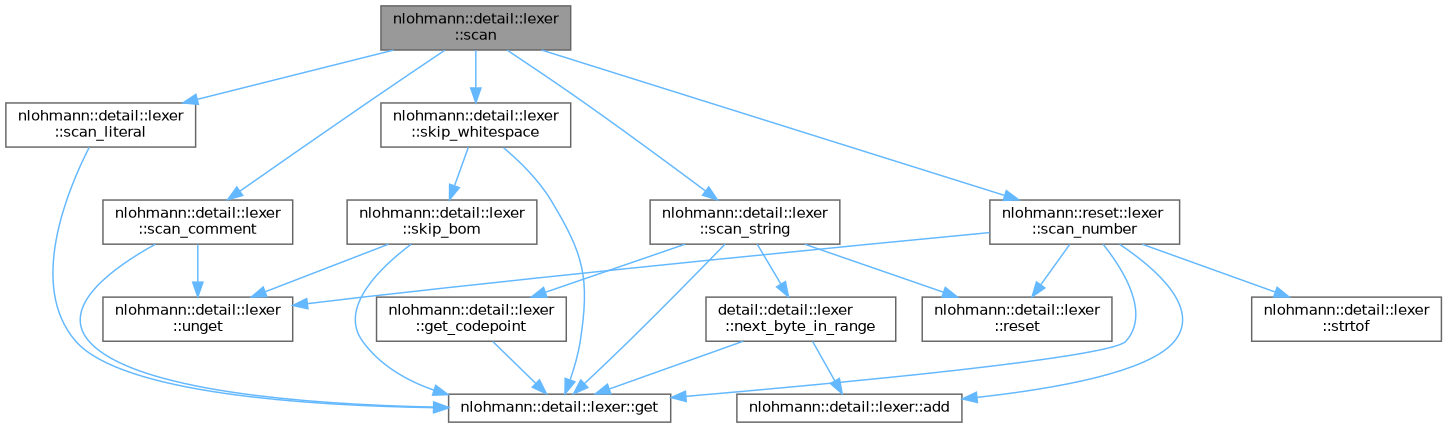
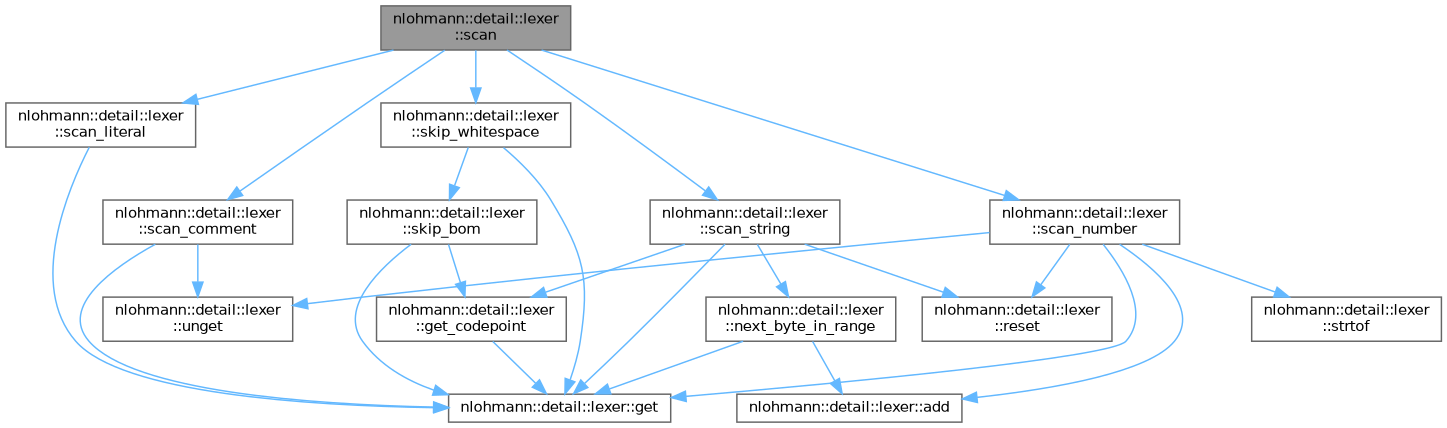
(1085, 222) -> (1085, 222)
(327, 268) -> (454, 264)
(801, 319) -> (801, 319)
